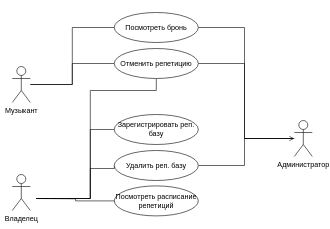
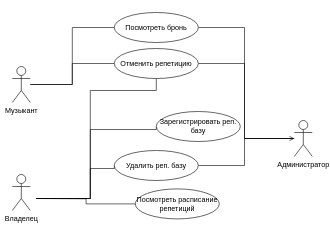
(156, 129) -> (198, 126)
(156, 201) -> (177, 204)
